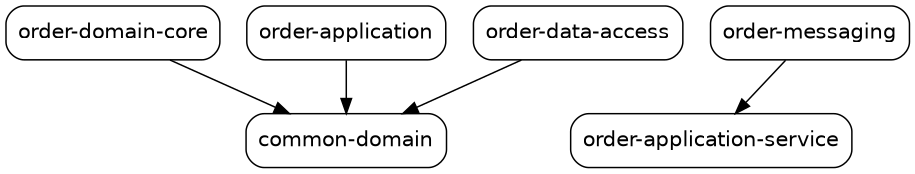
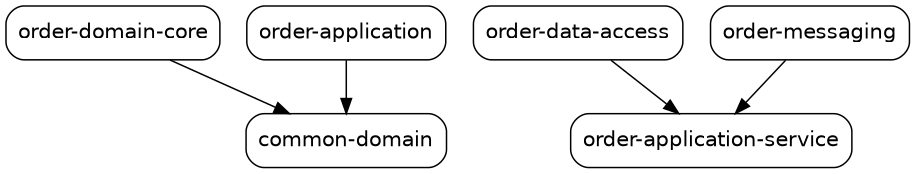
(469, 84) -> (639, 82)
